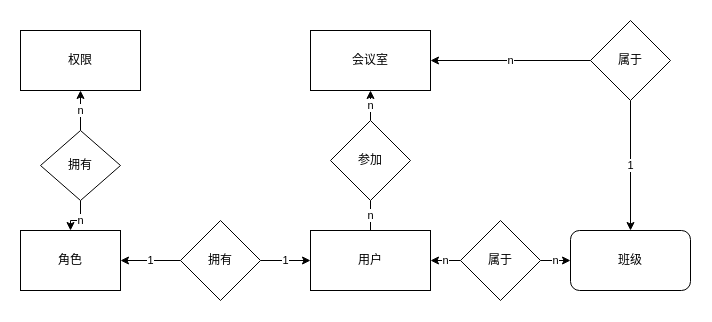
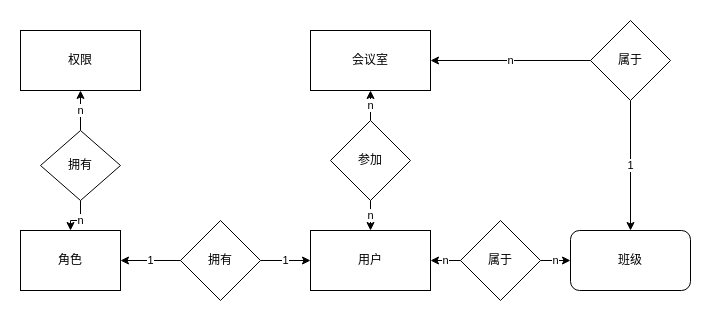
(371, 225) -> (371, 222)
